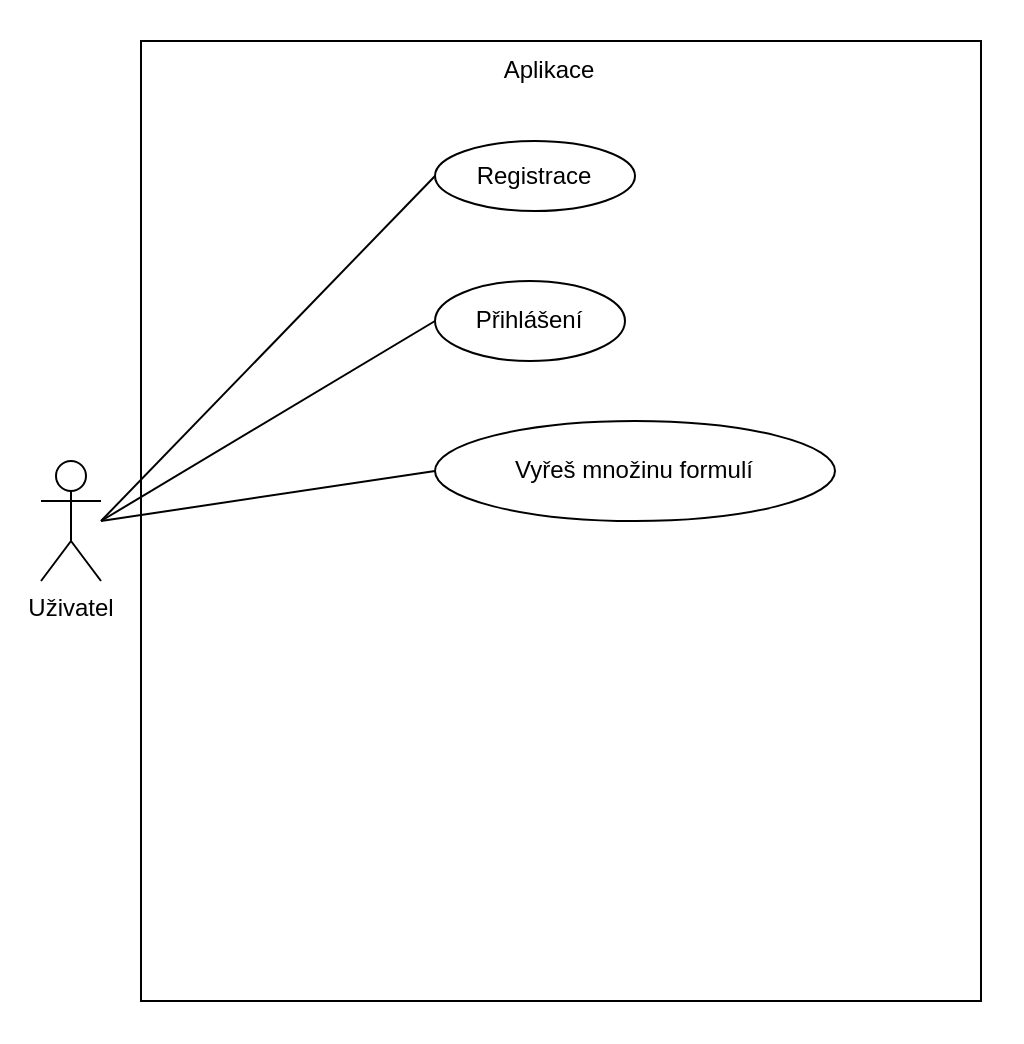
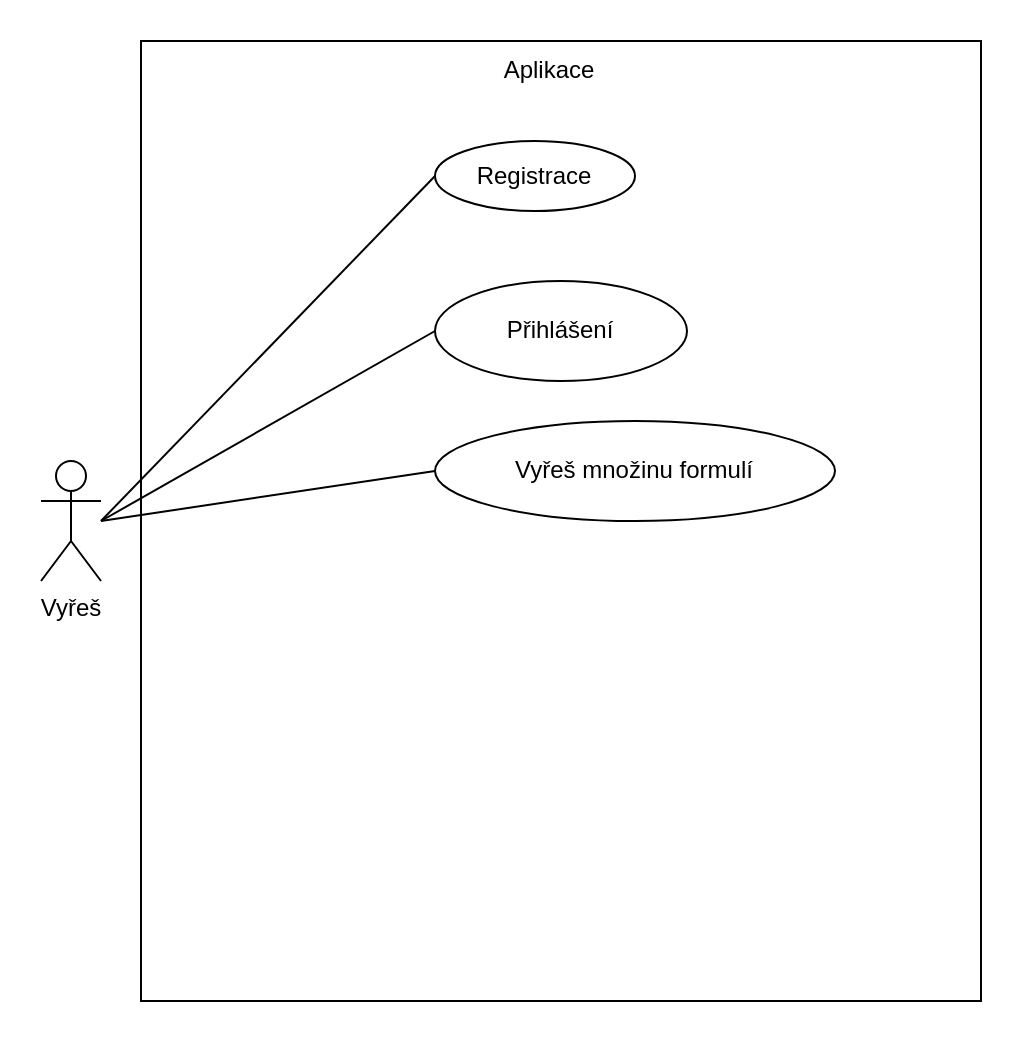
(530, 321) -> (561, 331)
(72, 609) -> (72, 609)
